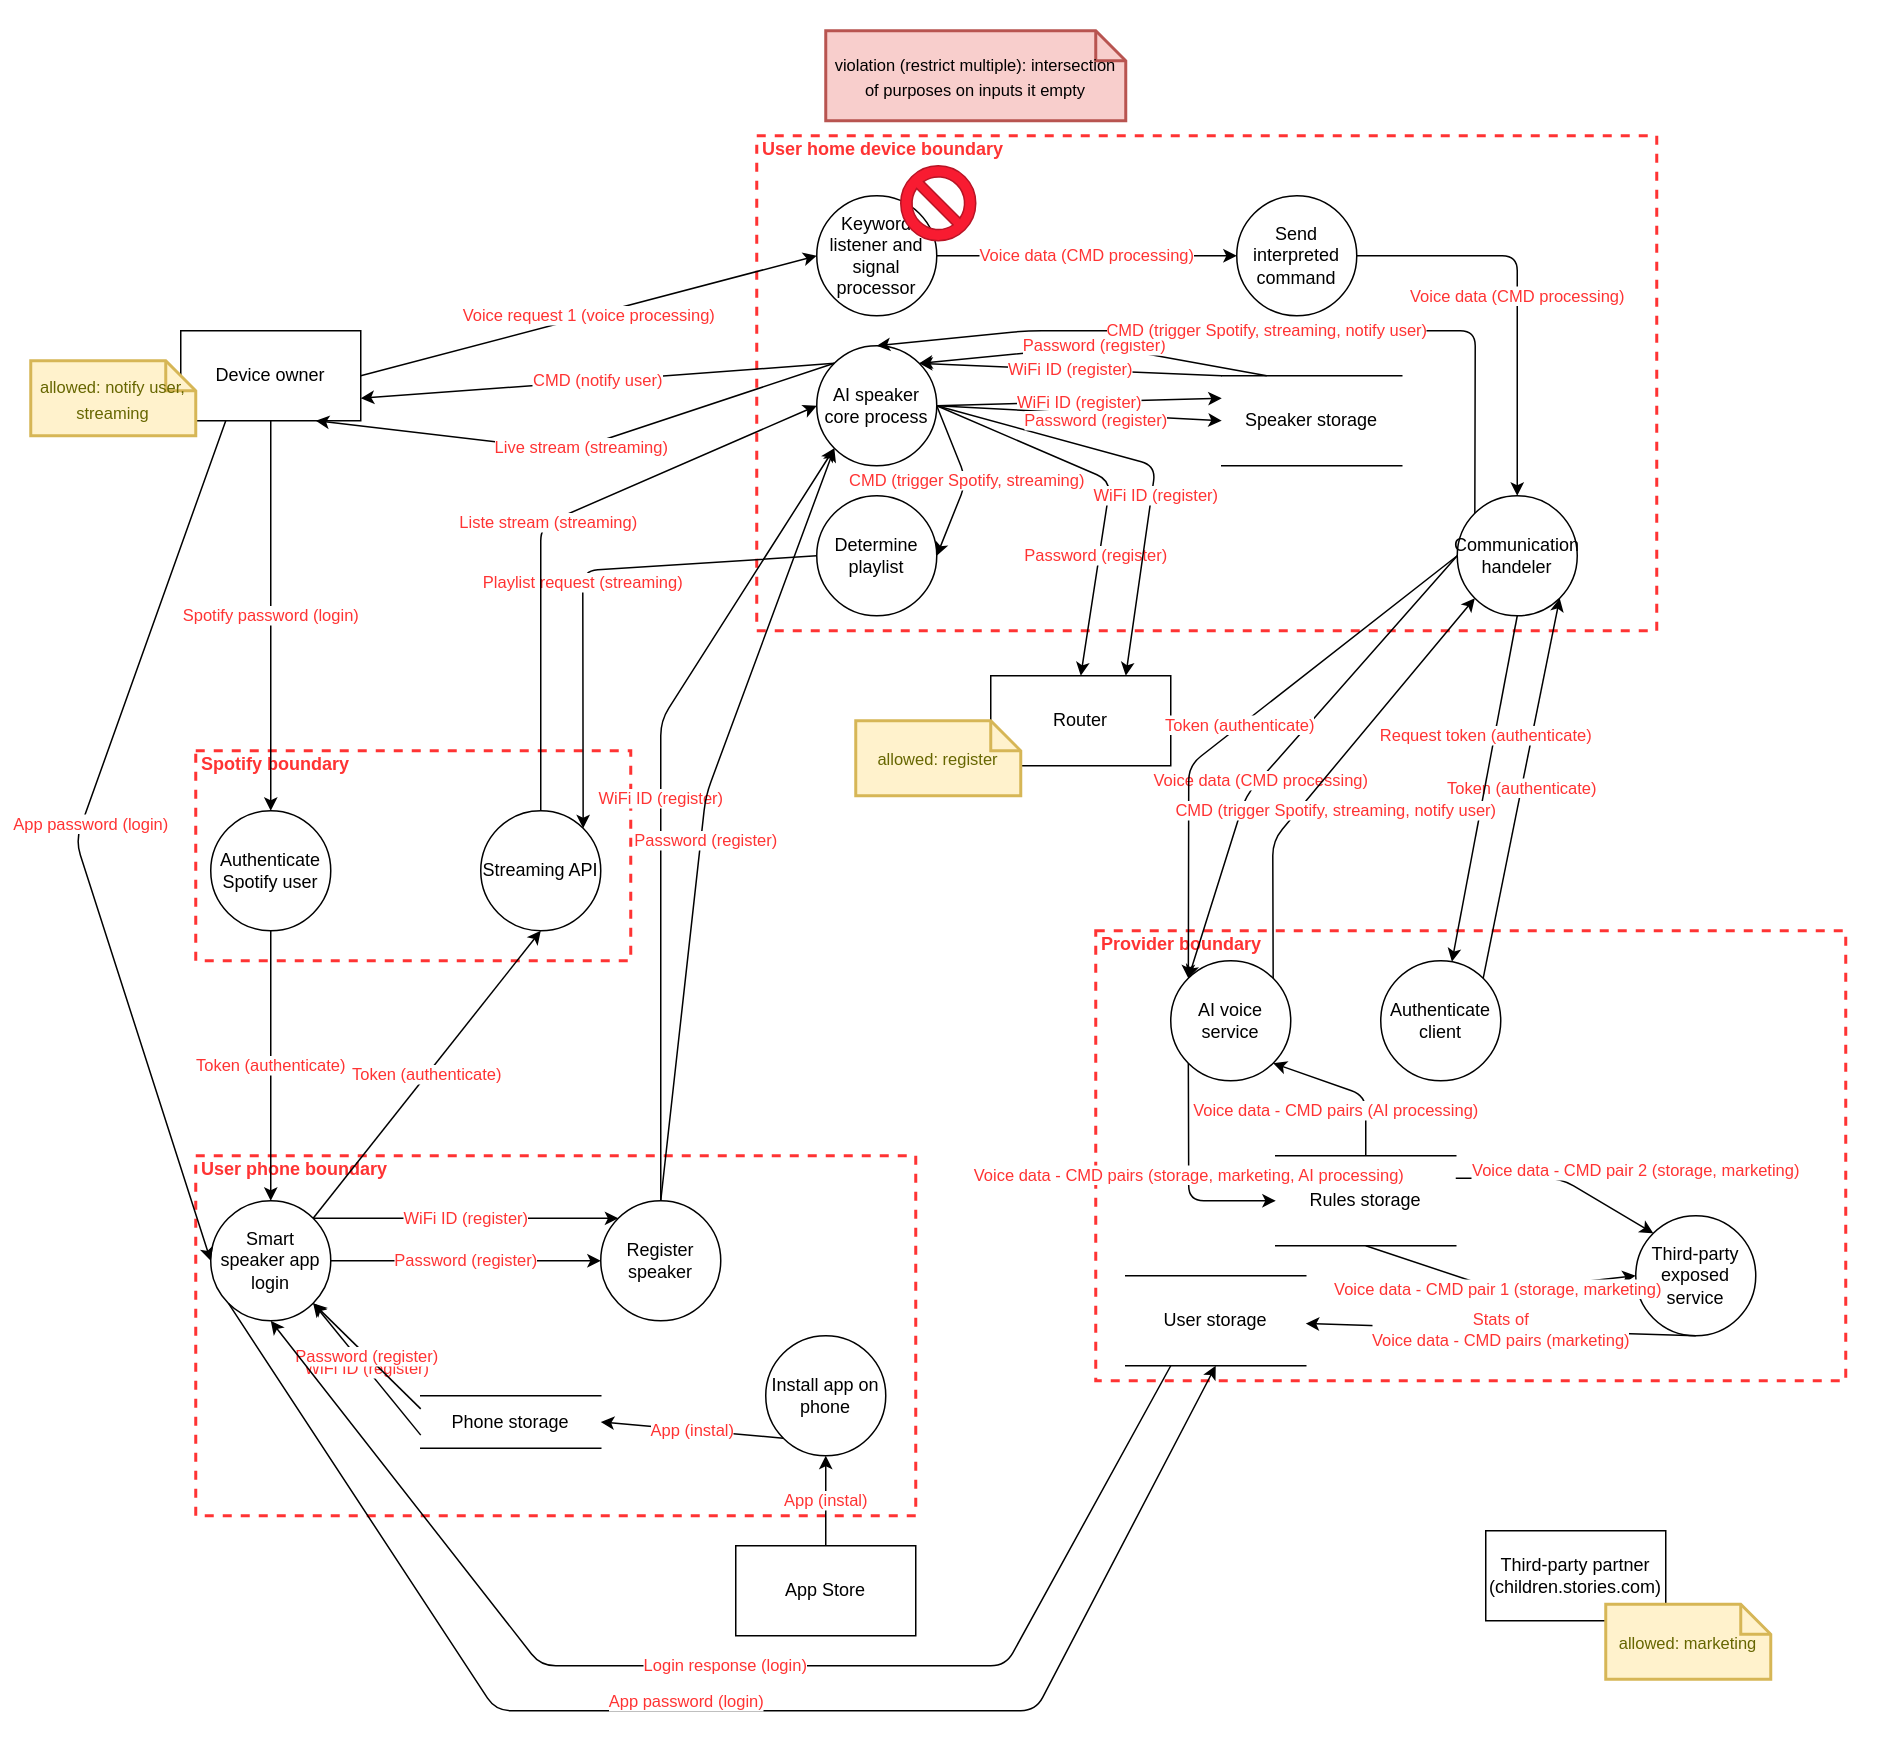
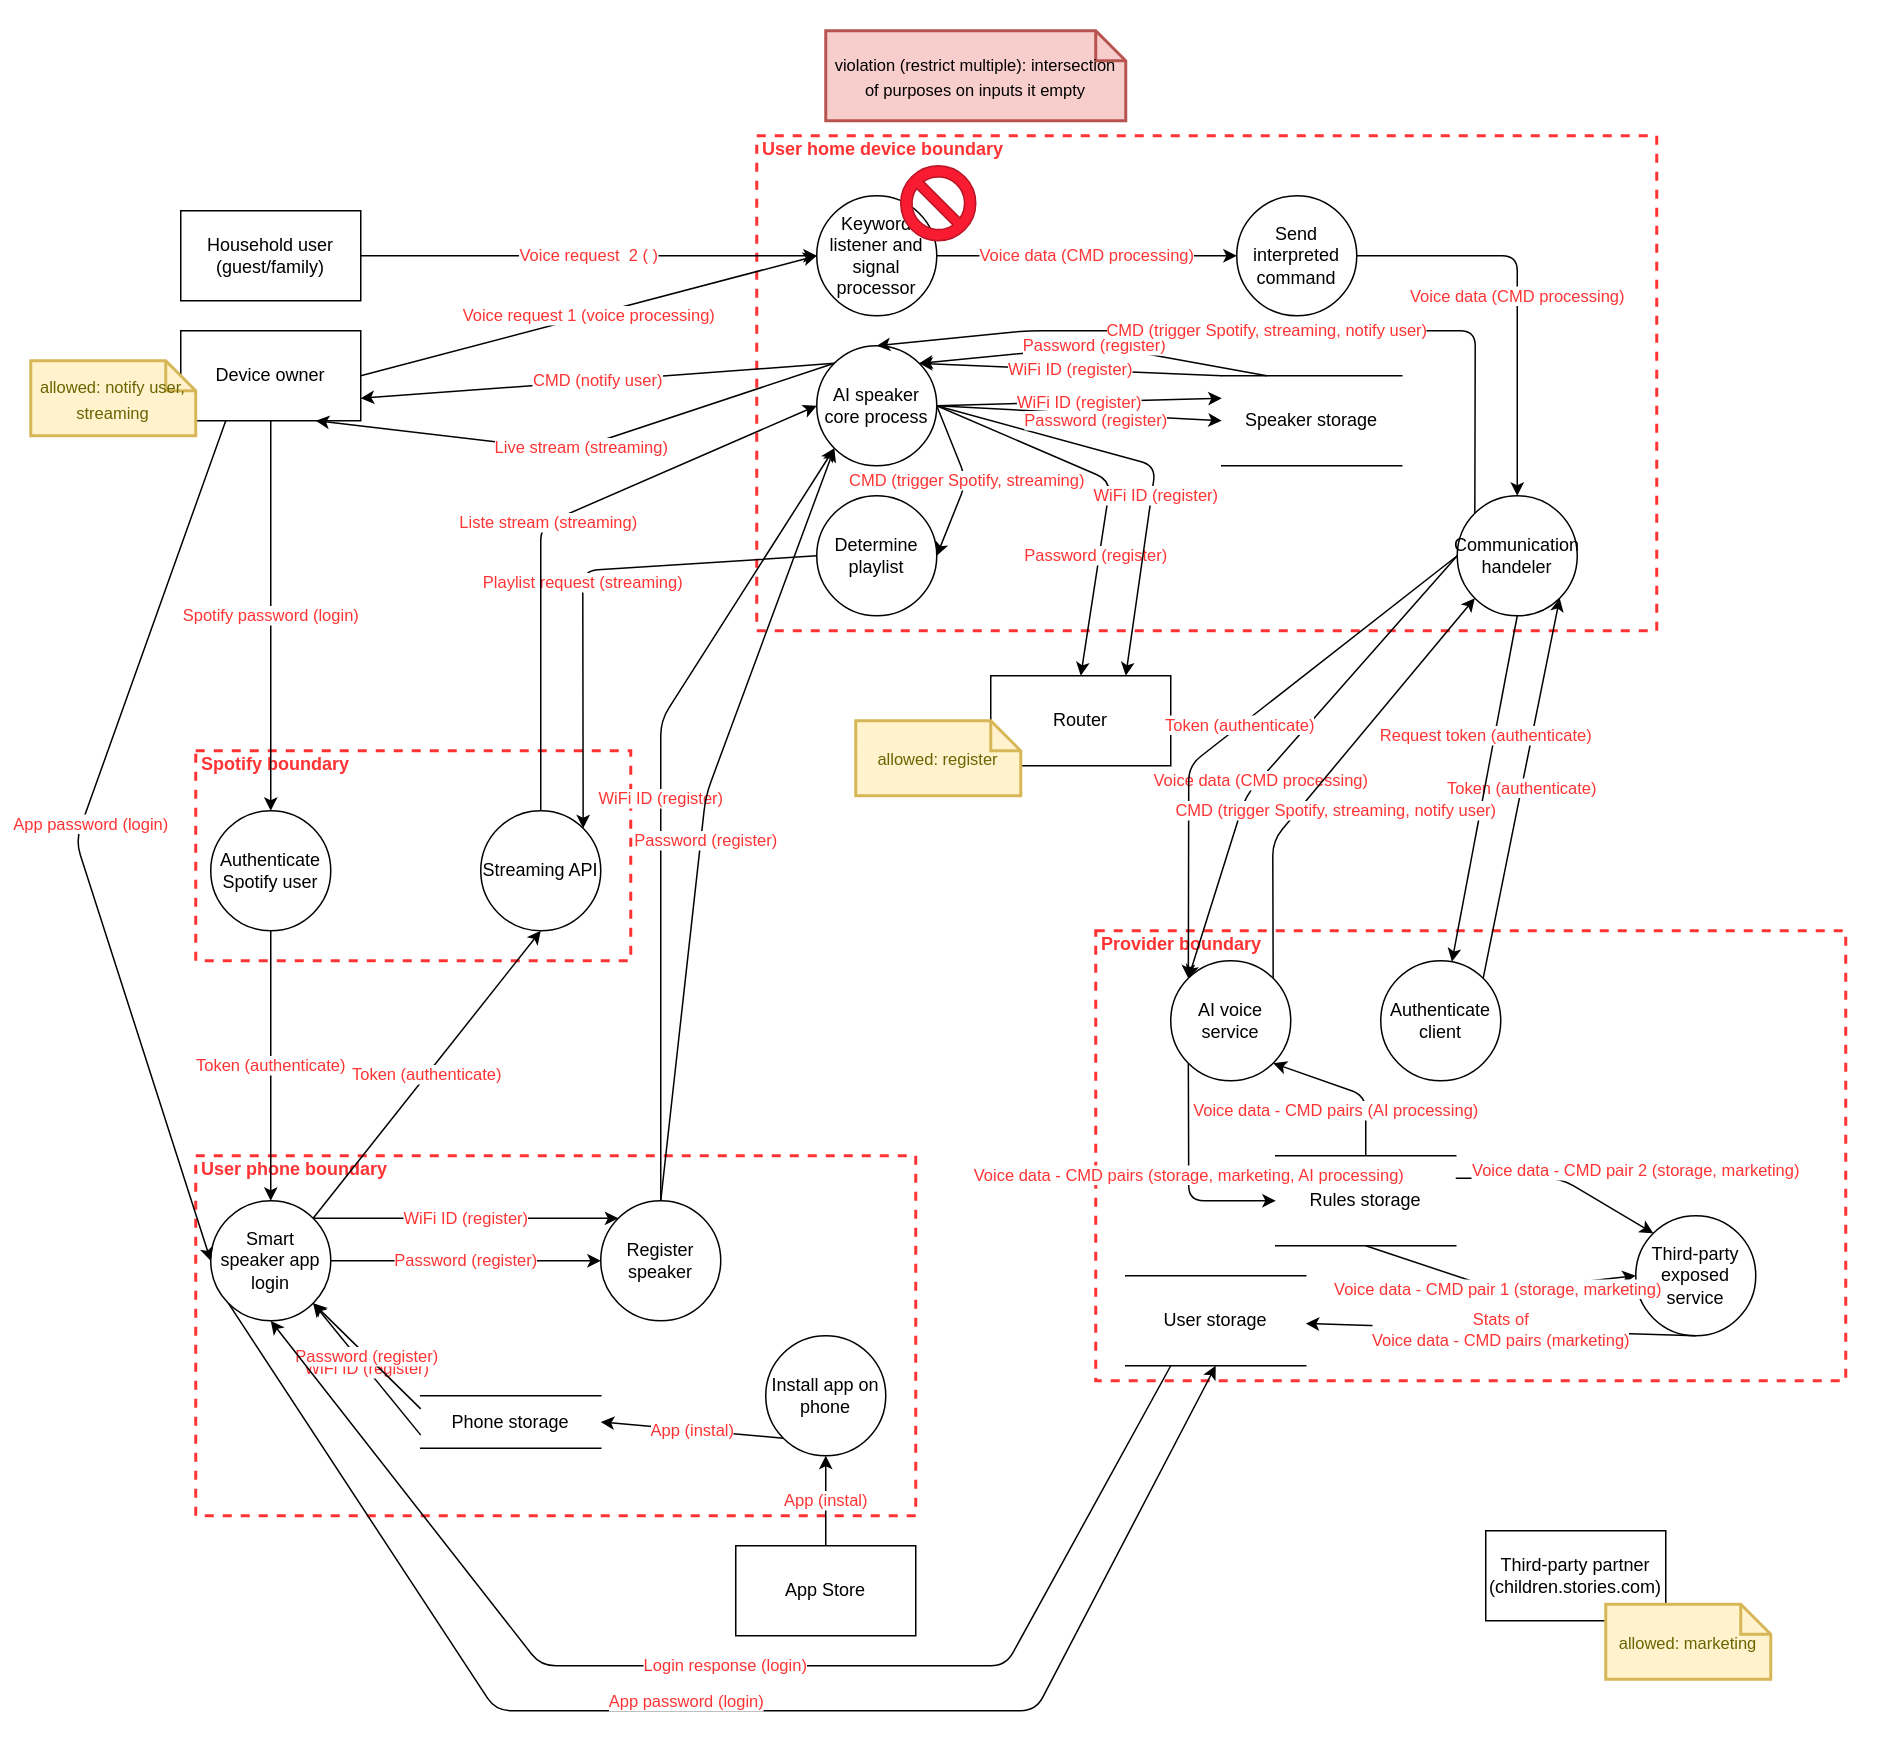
none -> (271, 256)
none -> (490, 256)
